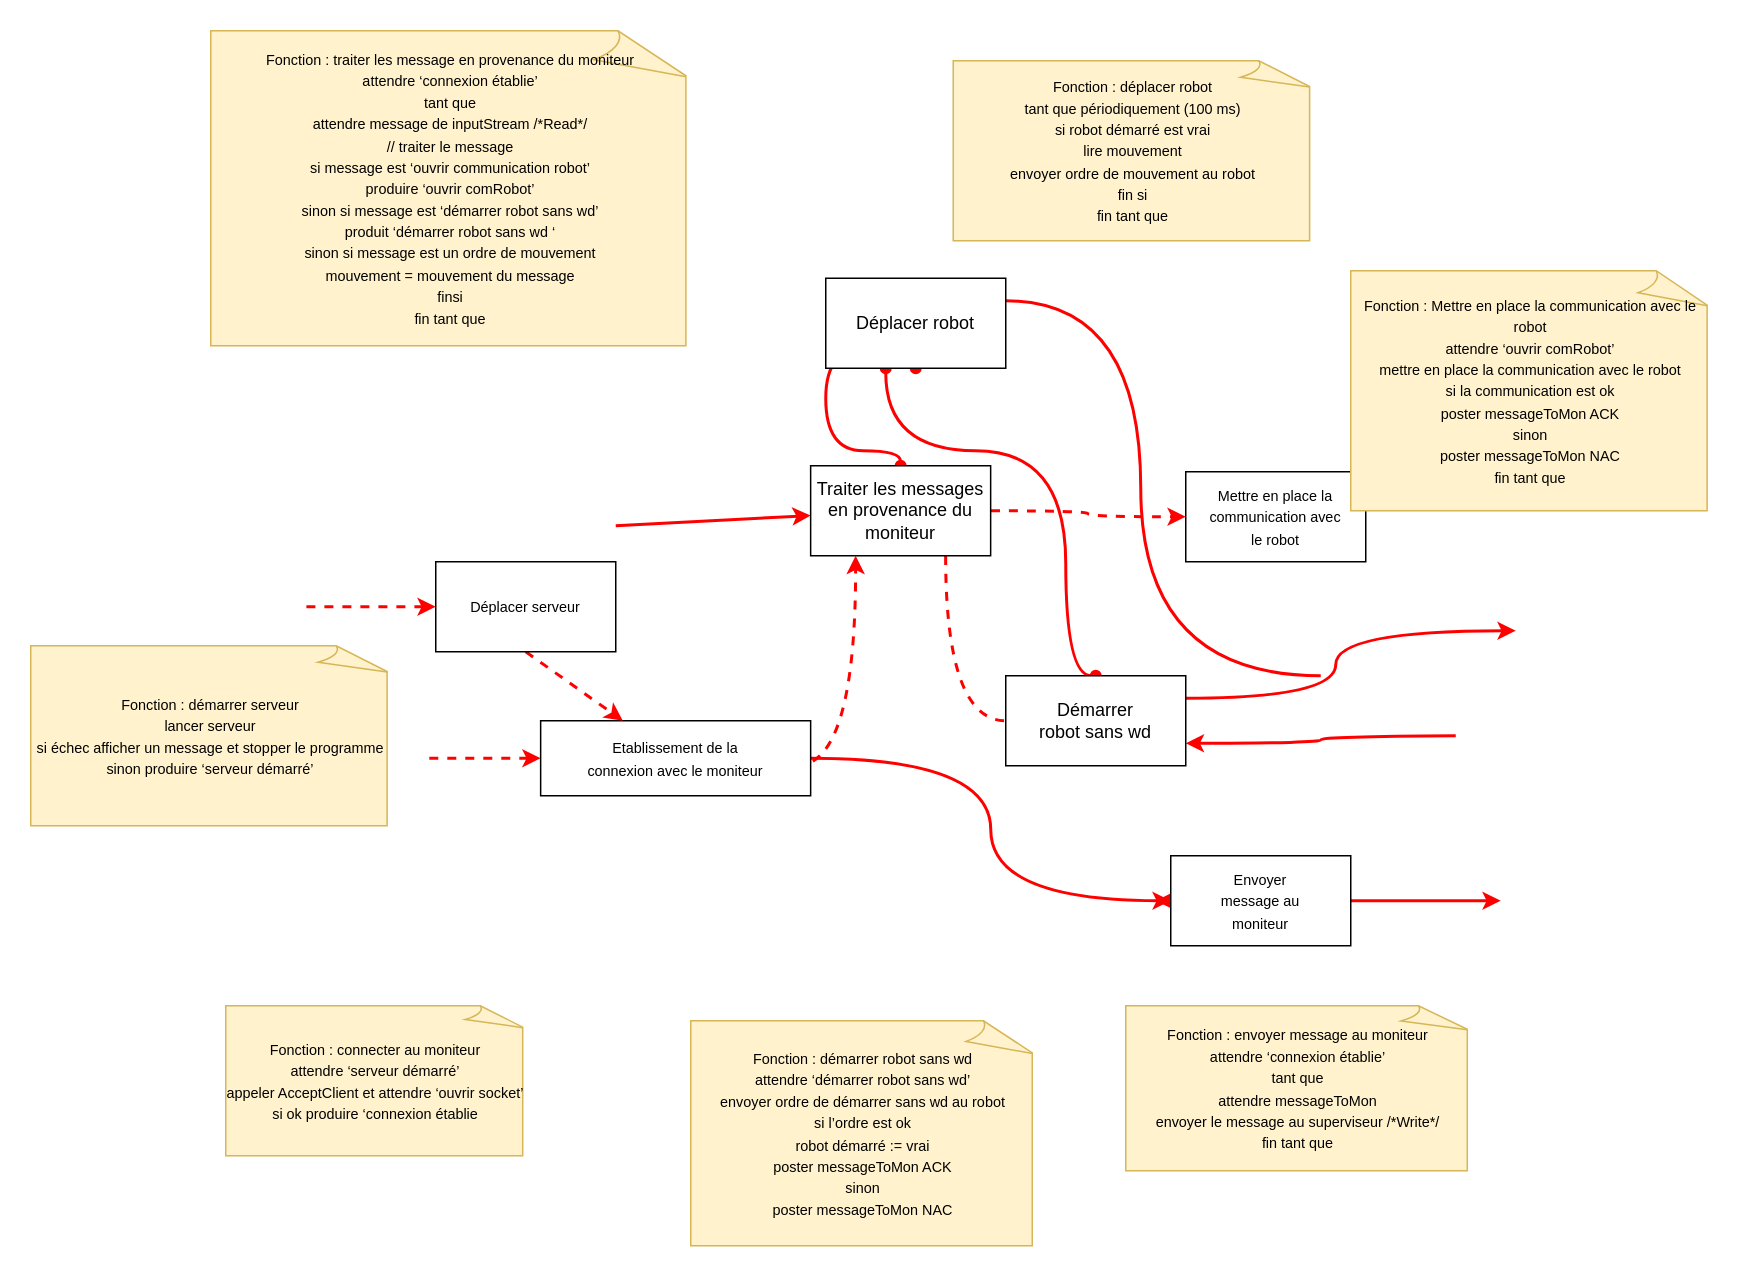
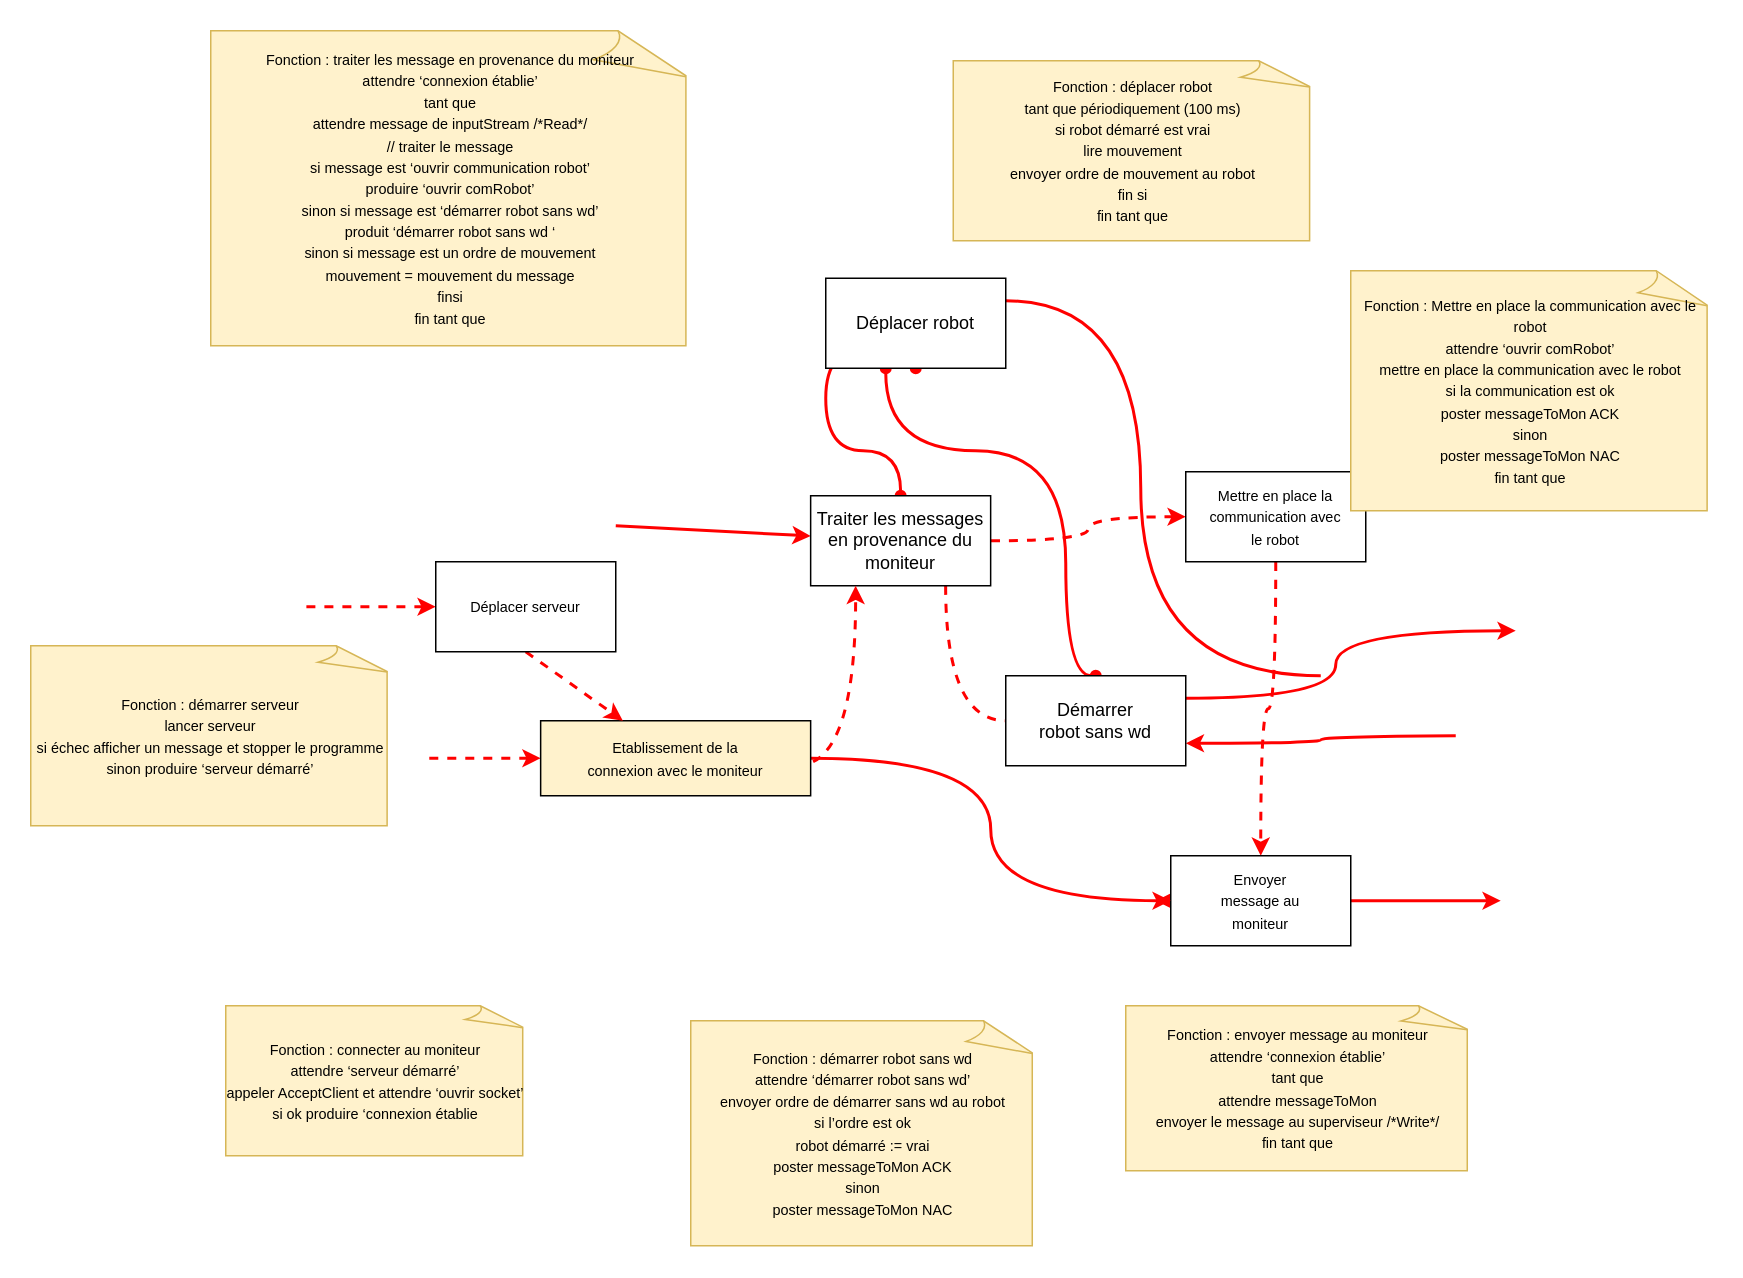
(901, 511) -> (901, 541)
none -> (1271, 703)
(676, 758) -> (676, 758)
